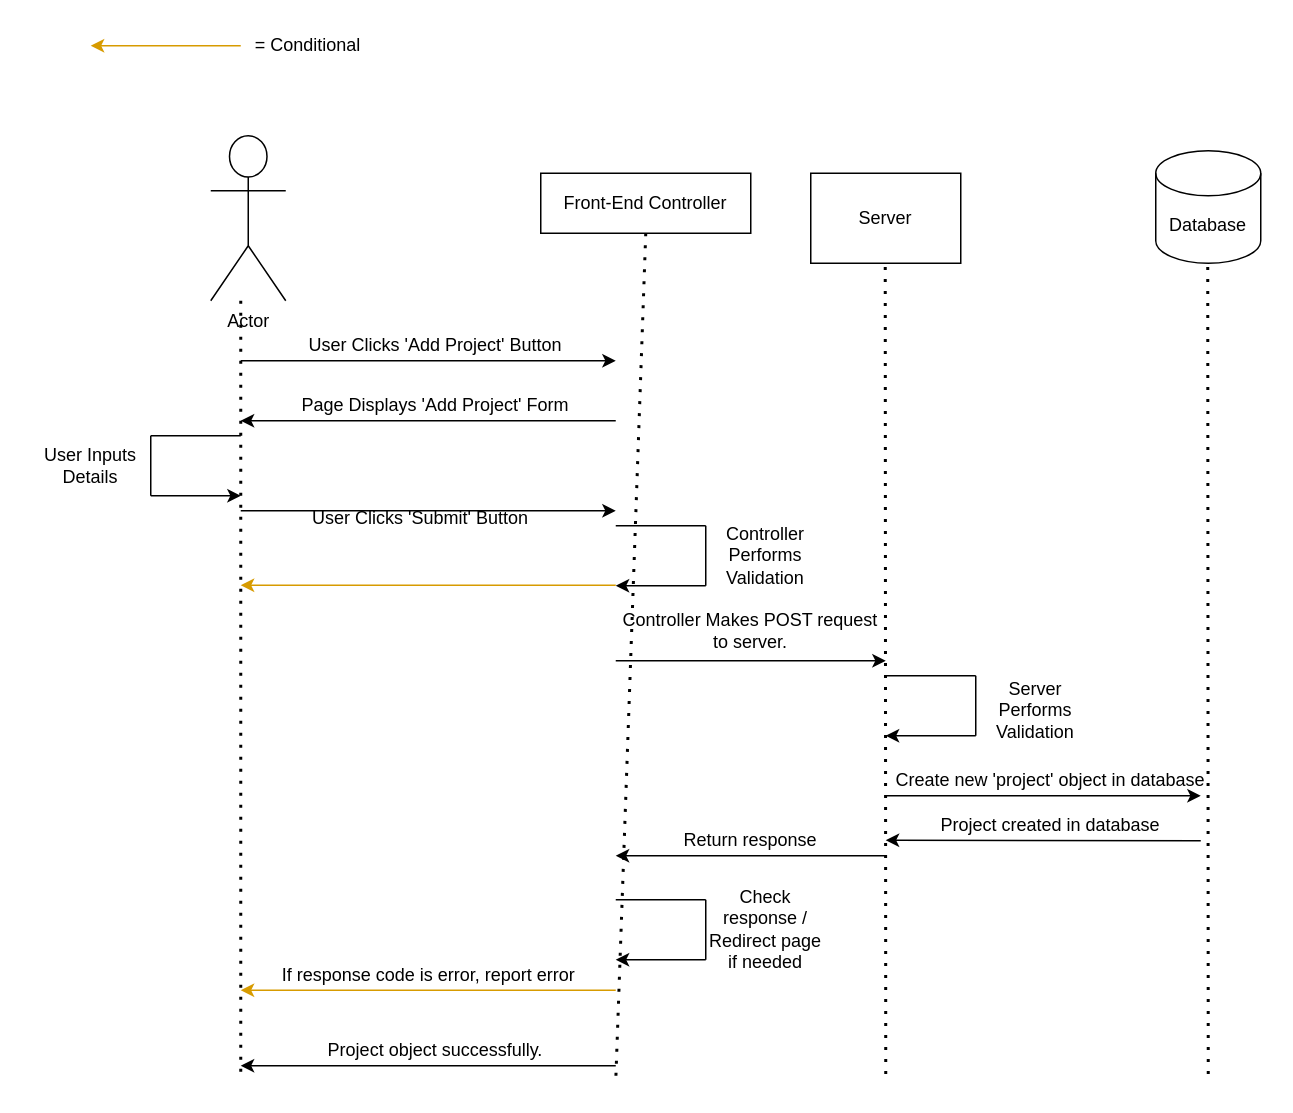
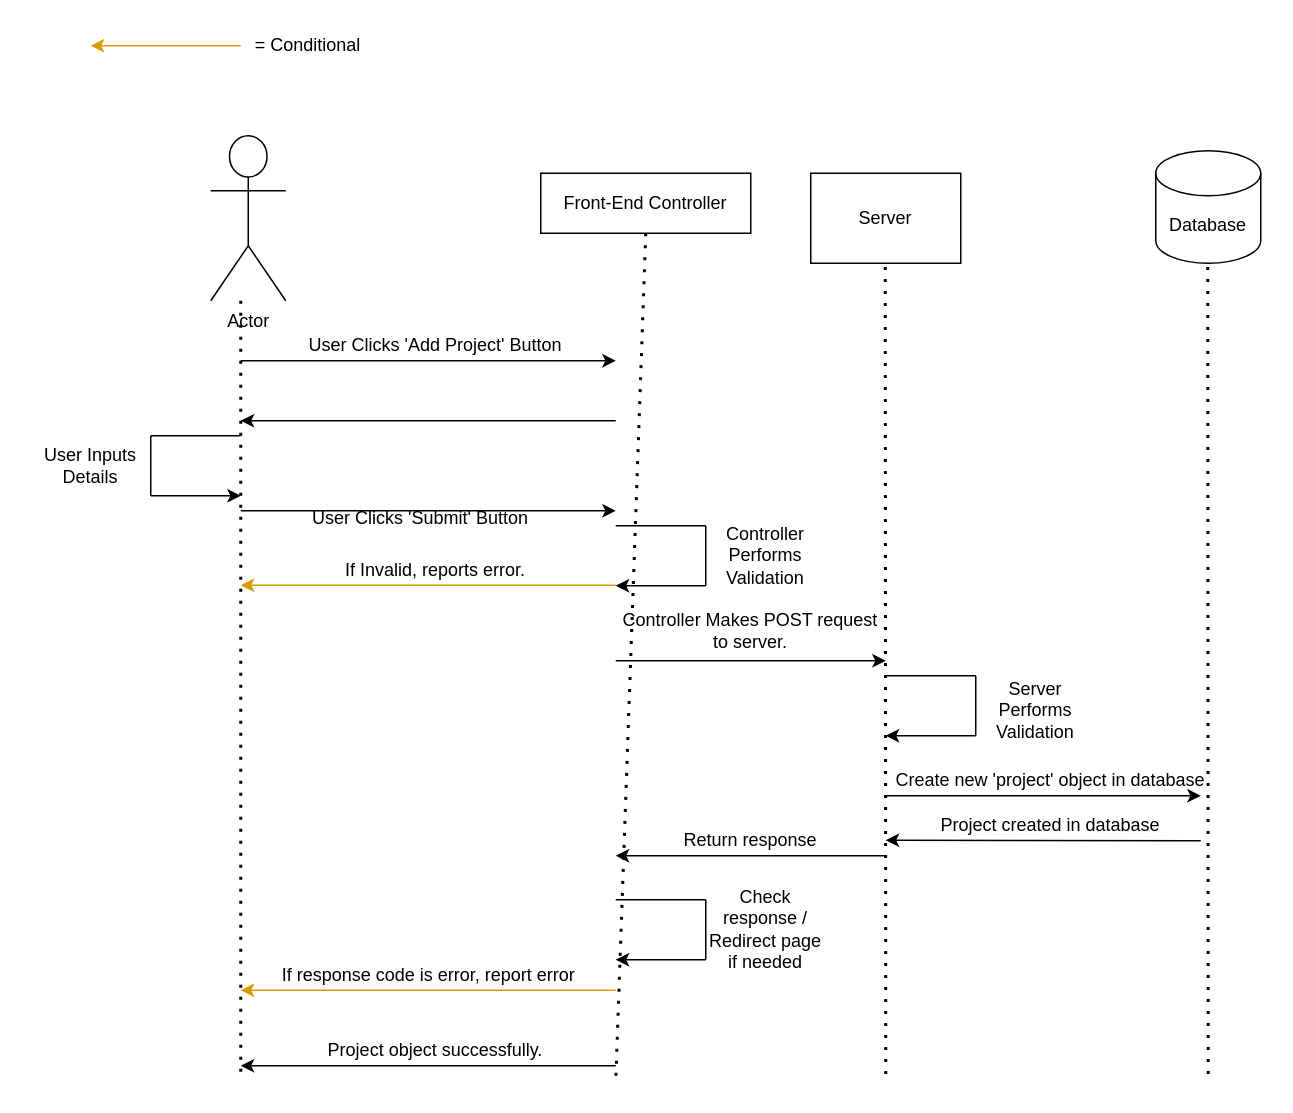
(436, 406) -> none
none -> (436, 571)
